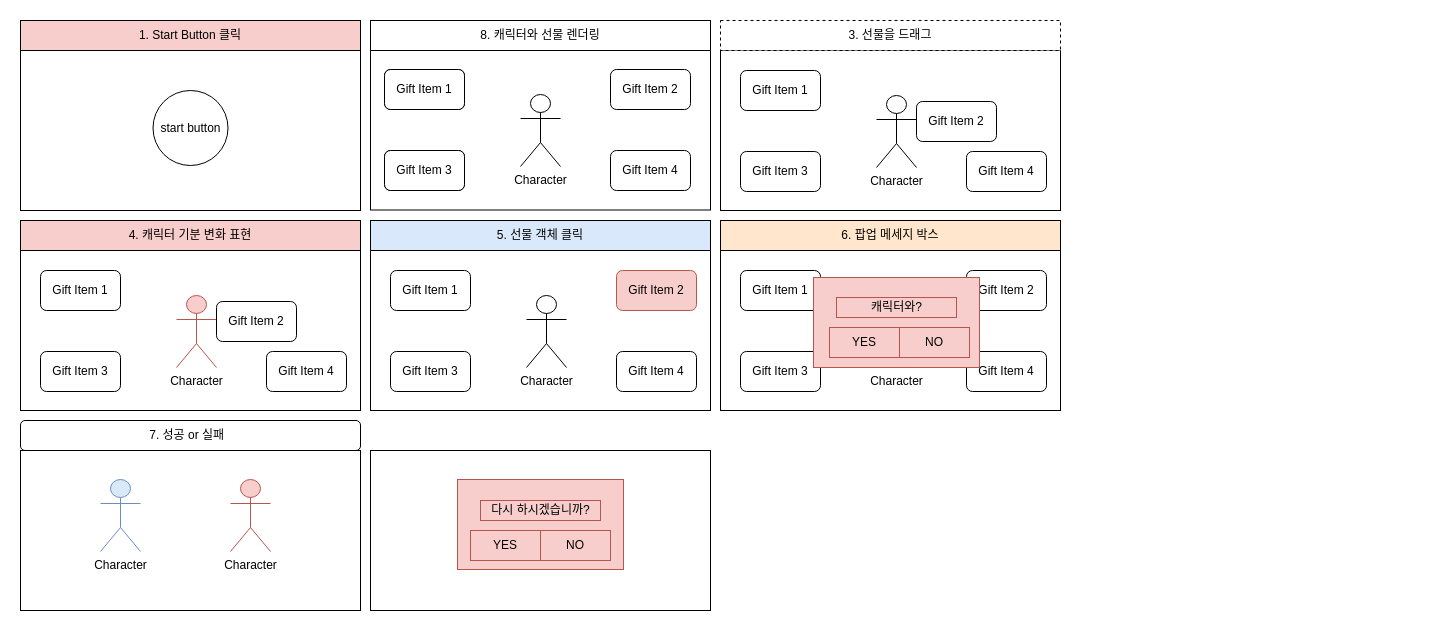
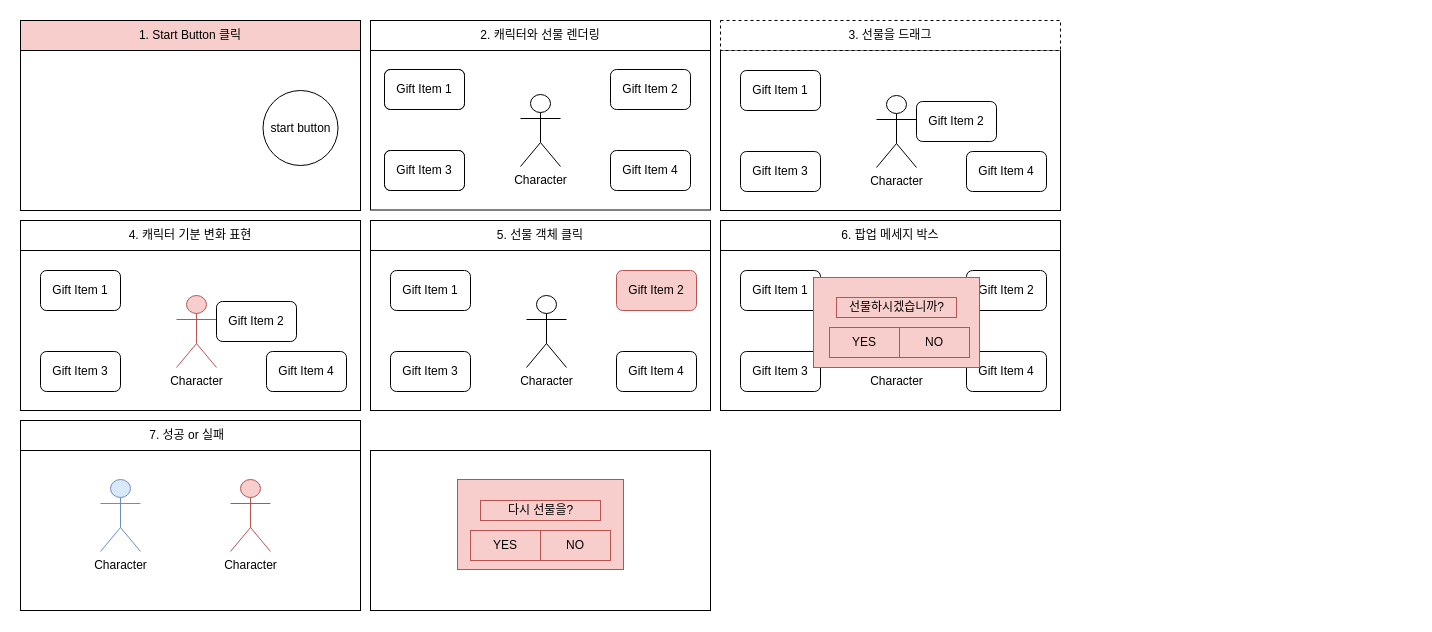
(541, 36) -> (541, 36)
(191, 128) -> (301, 128)
(191, 236) -> (191, 236)
(541, 236) -> (541, 236)
(891, 236) -> (891, 236)
(897, 308) -> (897, 308)
(191, 436) -> (191, 436)
(541, 511) -> (541, 511)
